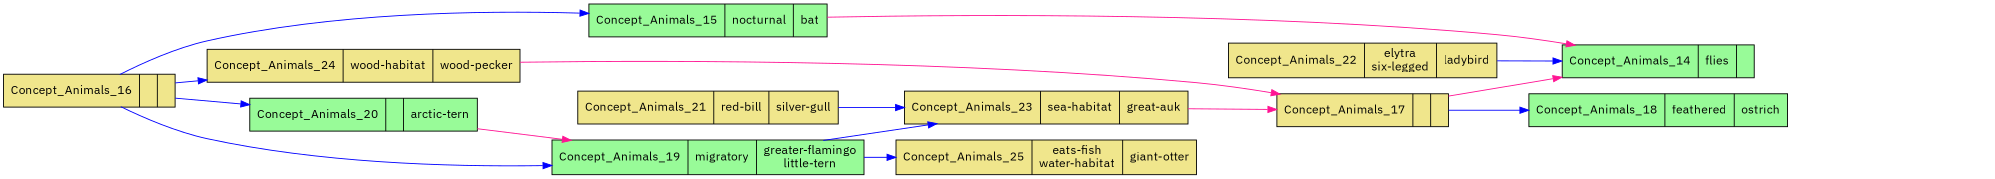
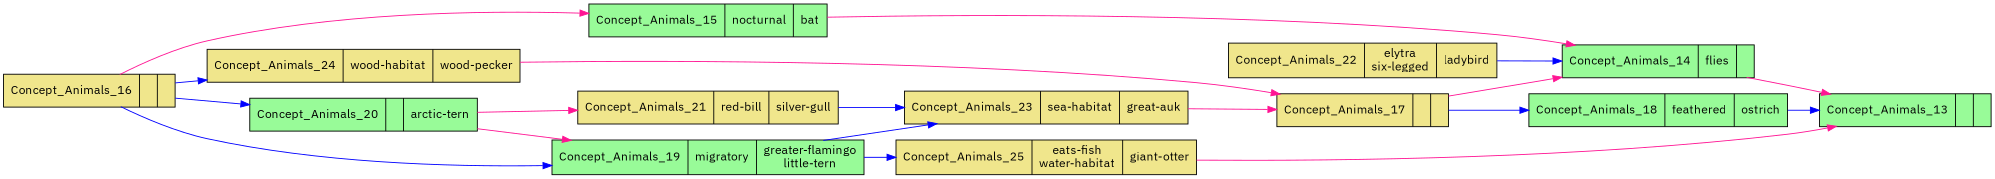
(346, 20) -> (346, 20)
none -> (1905, 110)
none -> (523, 111)
